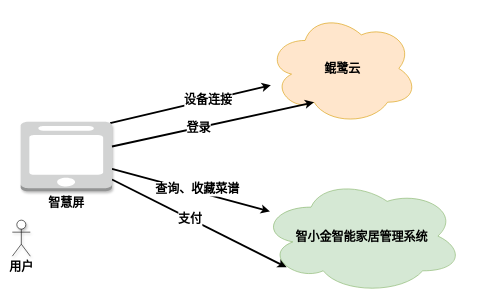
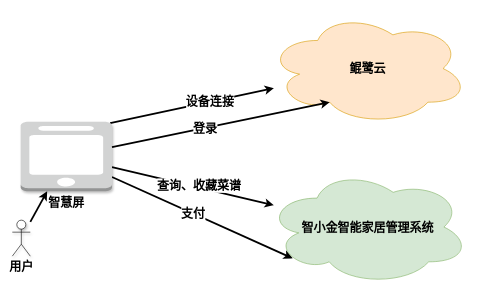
(342, 68) -> (368, 68)
none -> (37, 209)
(362, 236) -> (368, 227)
